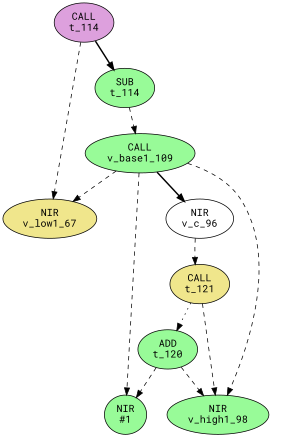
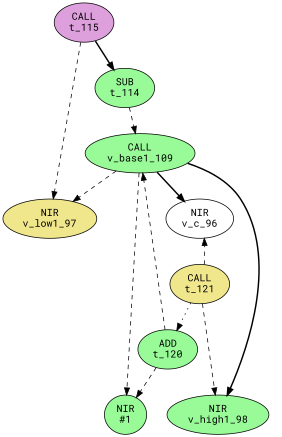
(84, 23) -> (84, 23)
(50, 219) -> (50, 219)
(195, 248) -> (205, 255)
(258, 262) -> (258, 262)
(190, 379) -> (154, 255)
